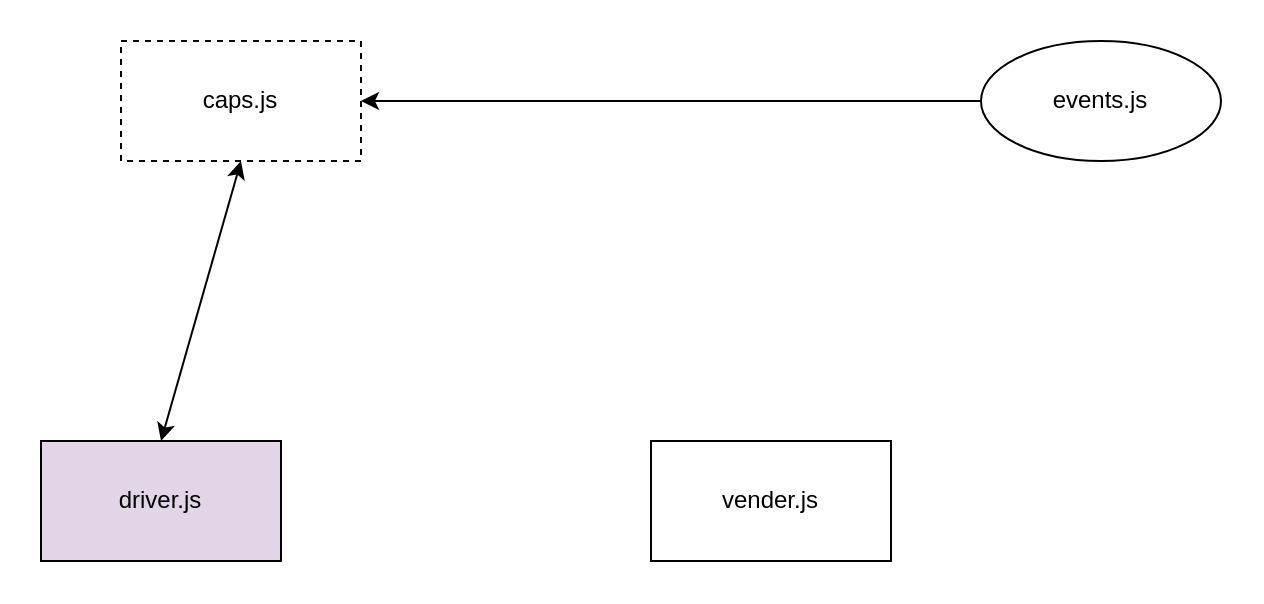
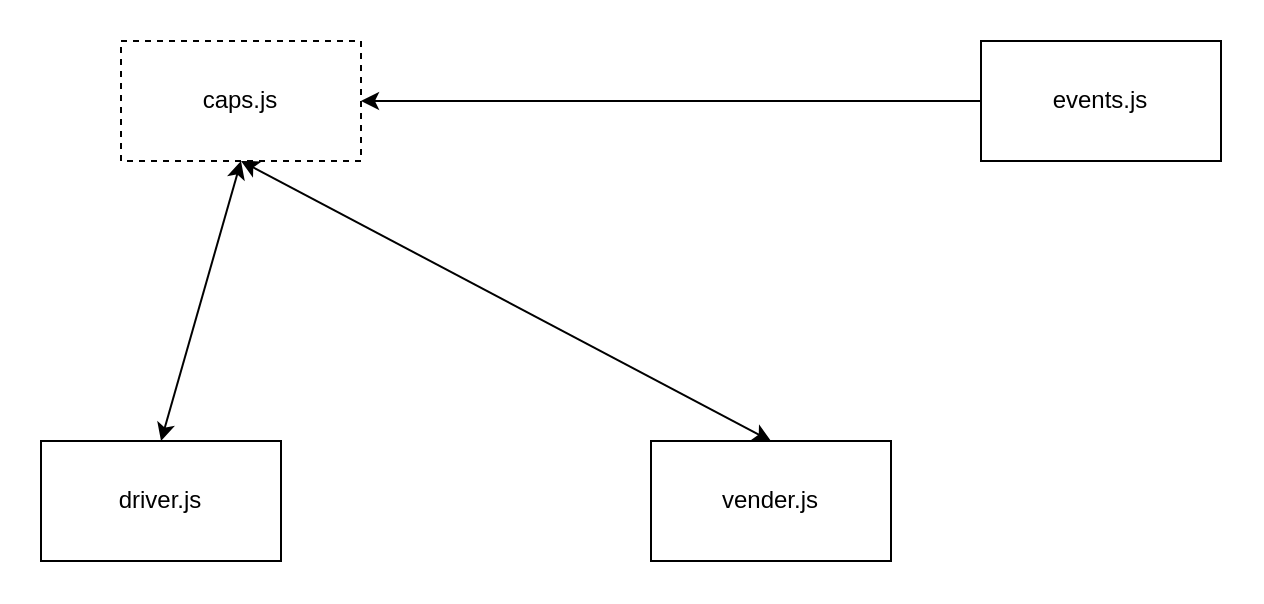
(1101, 101) -> (1101, 101)
none -> (506, 301)
(161, 501) -> (161, 501)
